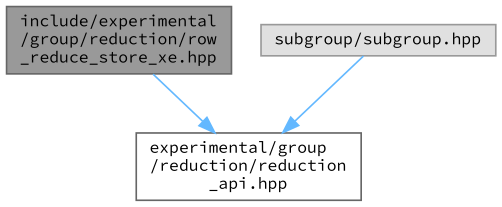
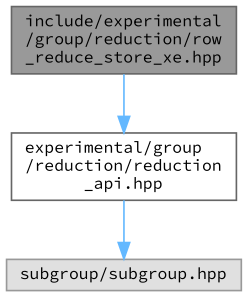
(329, 89) -> (124, 221)
